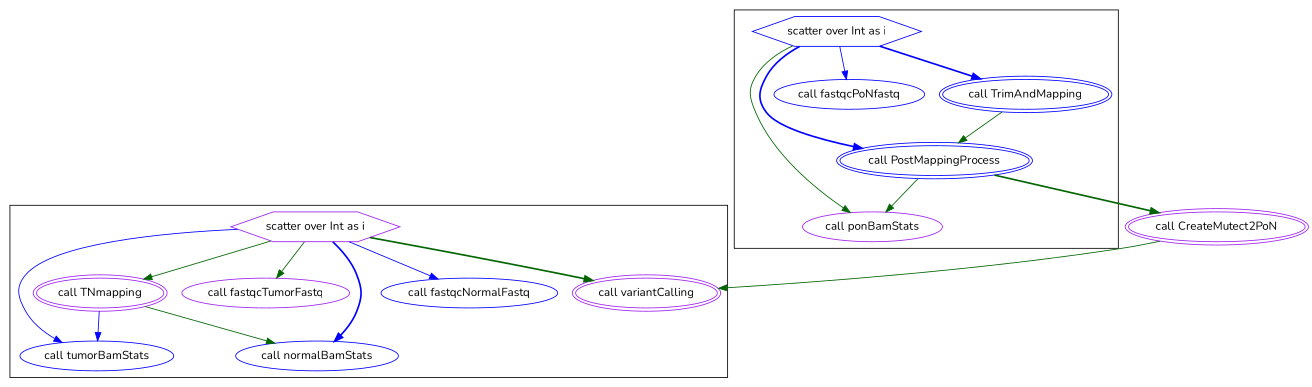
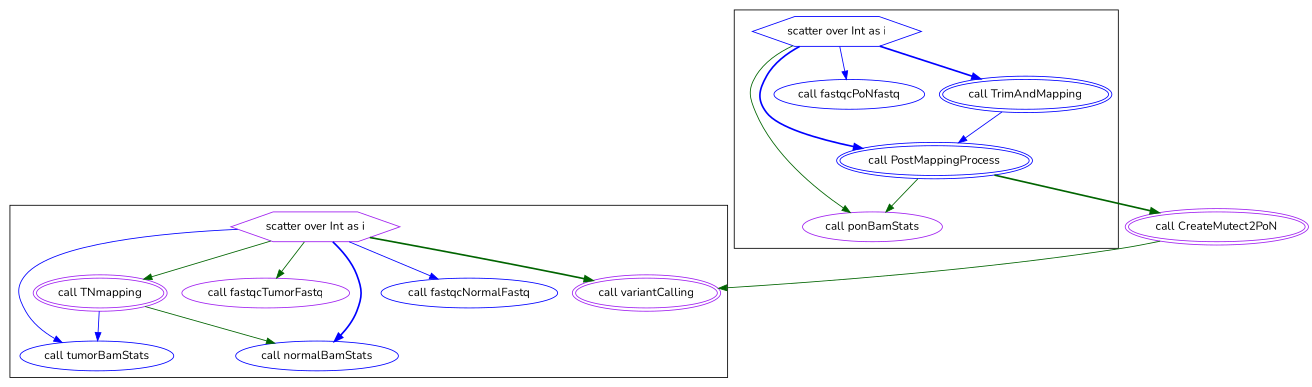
(984, 125) -> (984, 125)
